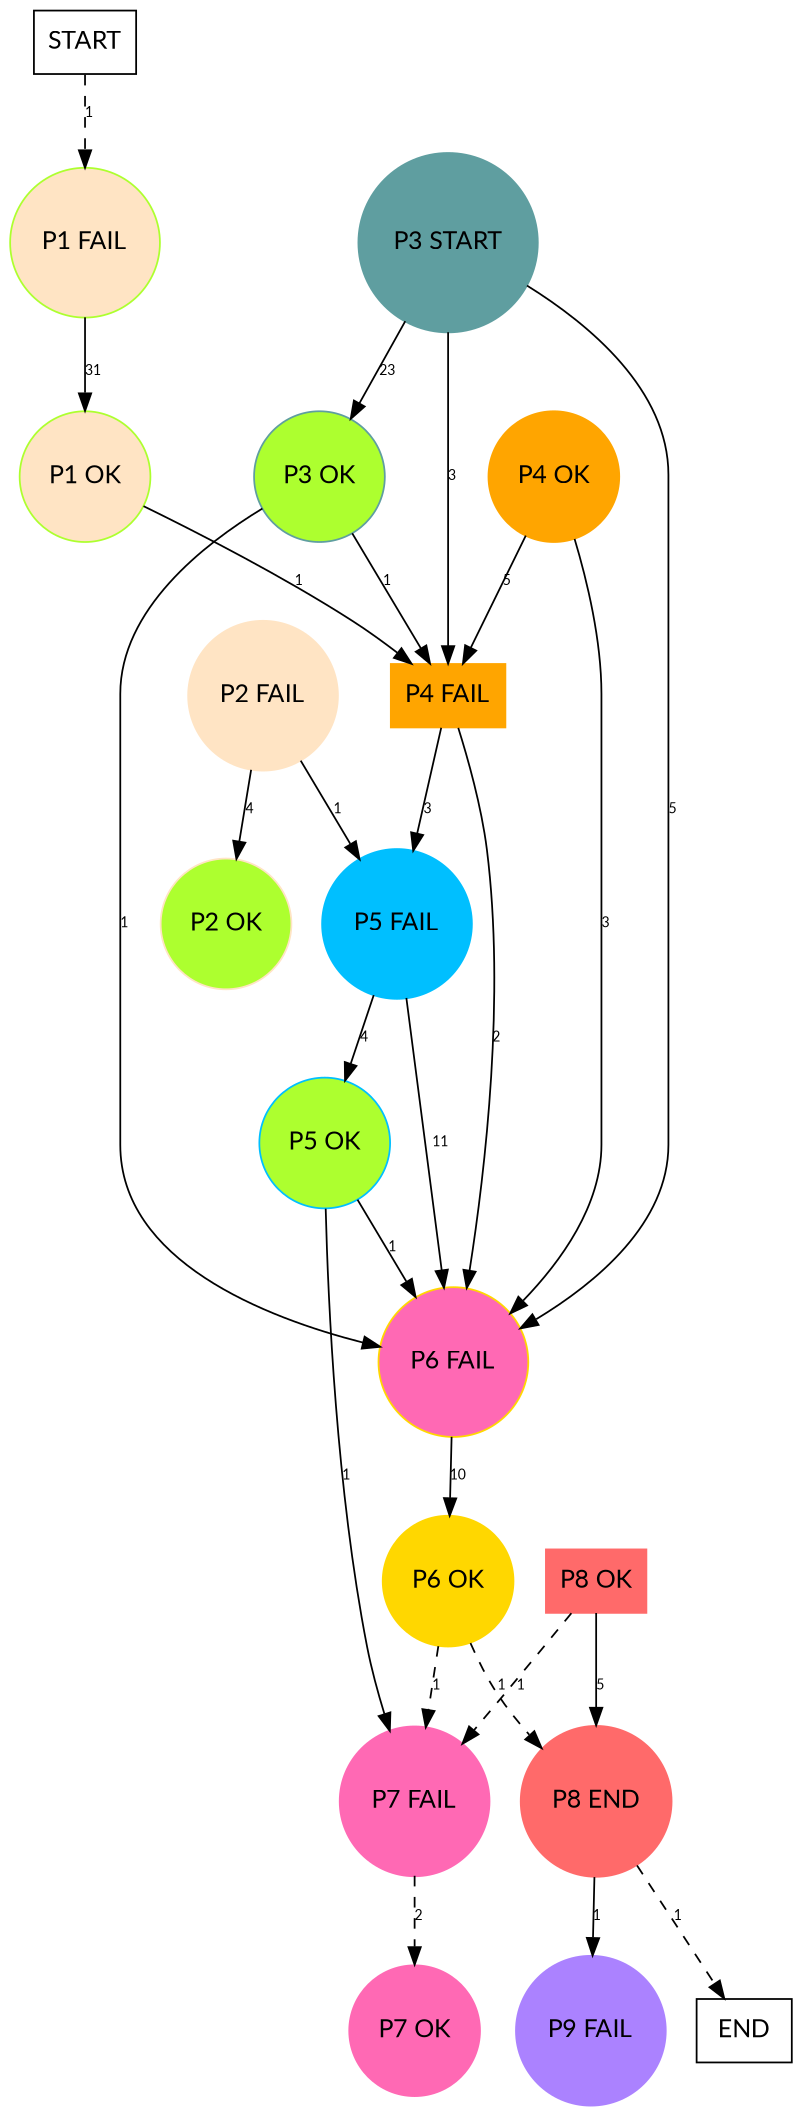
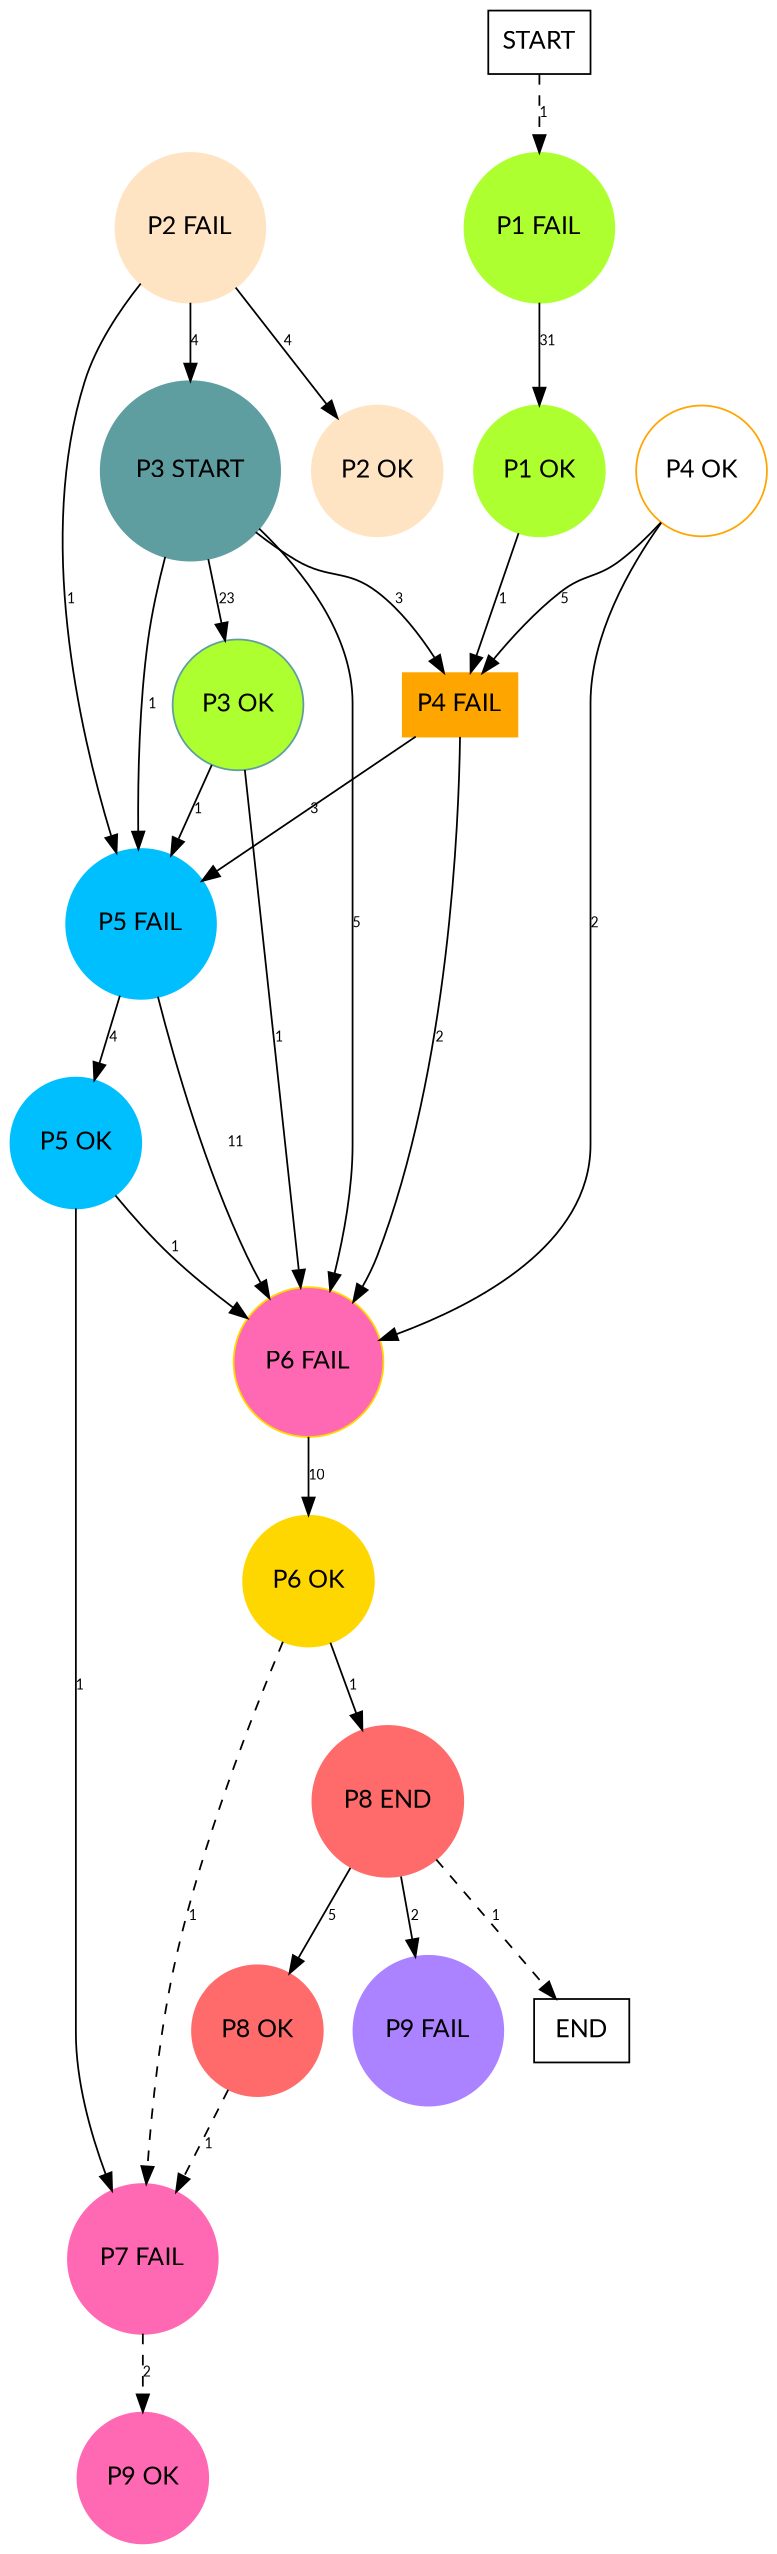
(85, 243) -> (539, 228)
none -> (190, 333)
(85, 477) -> (539, 471)
(554, 477) -> (702, 471)
(387, 591) -> (195, 802)
none -> (143, 693)
(226, 924) -> (377, 471)
(606, 924) -> (595, 924)
(325, 1143) -> (76, 1143)
(596, 1581) -> (257, 2031)
(596, 1660) -> (324, 1913)
(494, 1689) -> (343, 1678)
(597, 1917) -> (415, 1917)
(415, 2031) -> (143, 2478)
